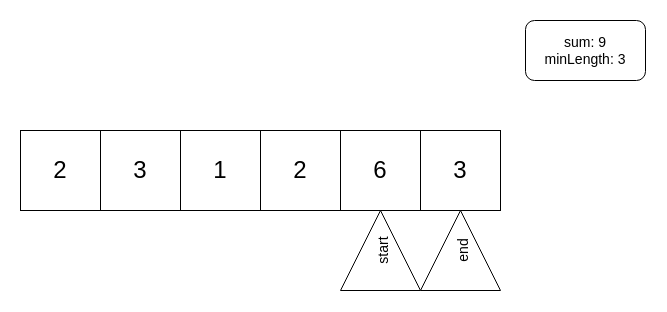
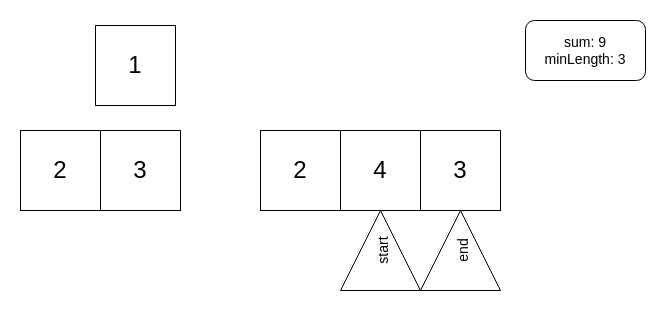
(221, 171) -> (136, 66)
(381, 171) -> (381, 171)
